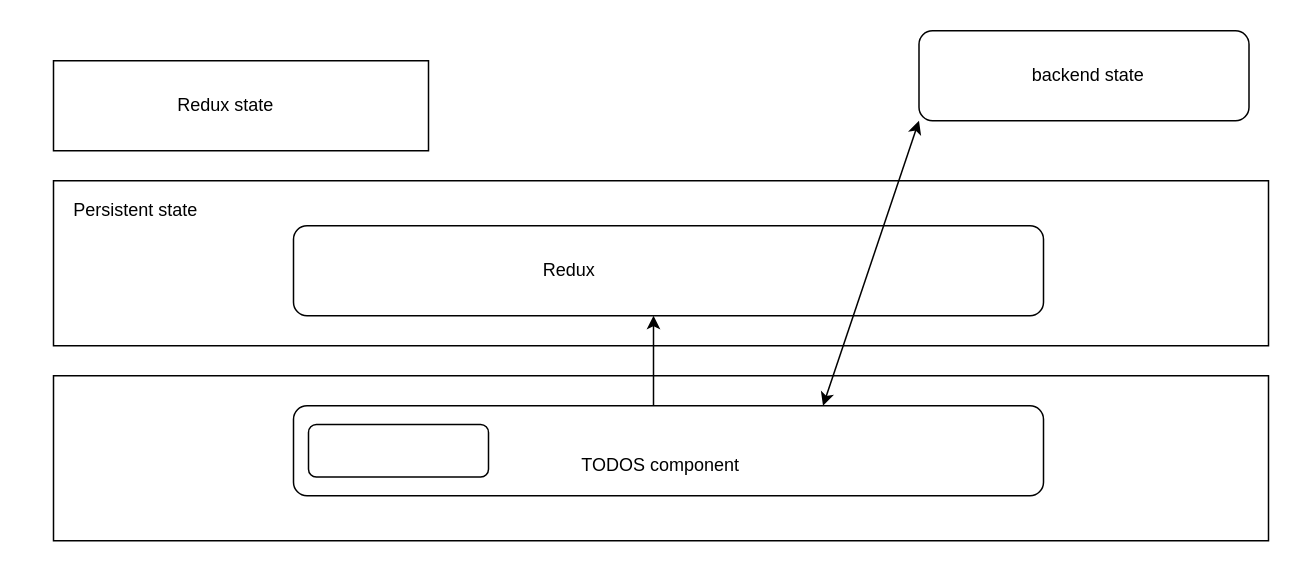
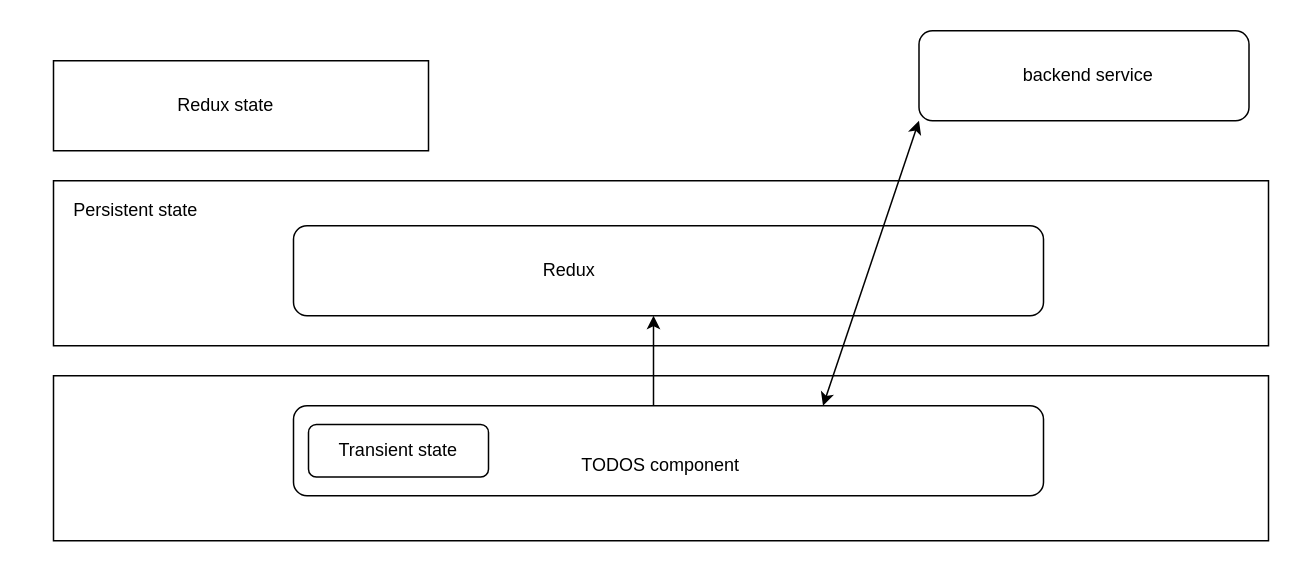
(1088, 76) -> (1088, 76)
none -> (398, 451)
